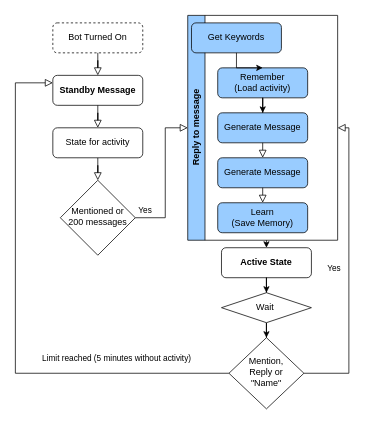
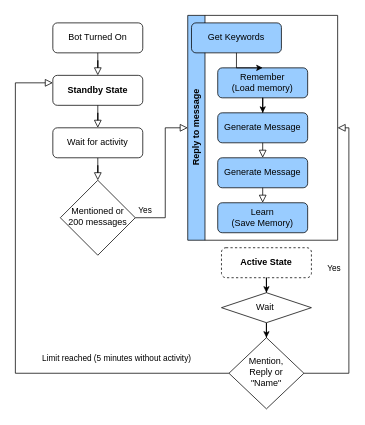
(98, 38) -> (98, 38)
(263, 83) -> (263, 83)
(98, 90) -> (98, 90)
(98, 143) -> (98, 143)
(267, 242) -> none
(267, 263) -> (267, 263)
